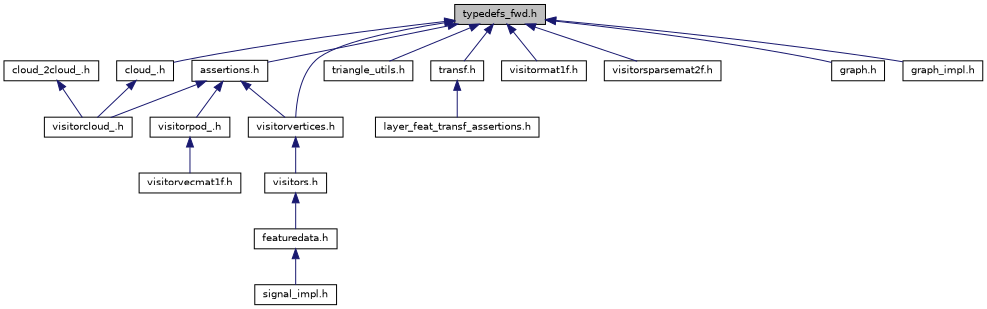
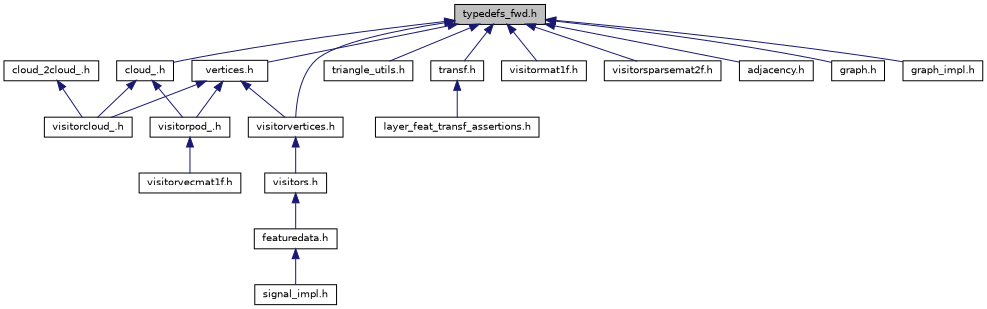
(230, 71) -> (230, 71)
none -> (776, 71)
none -> (171, 103)
